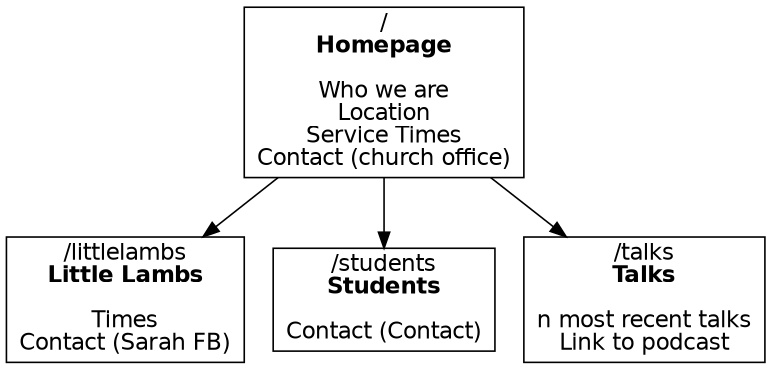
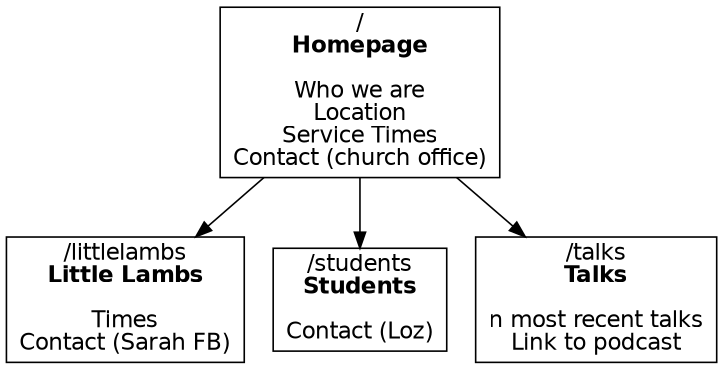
(384, 332) -> (360, 332)
